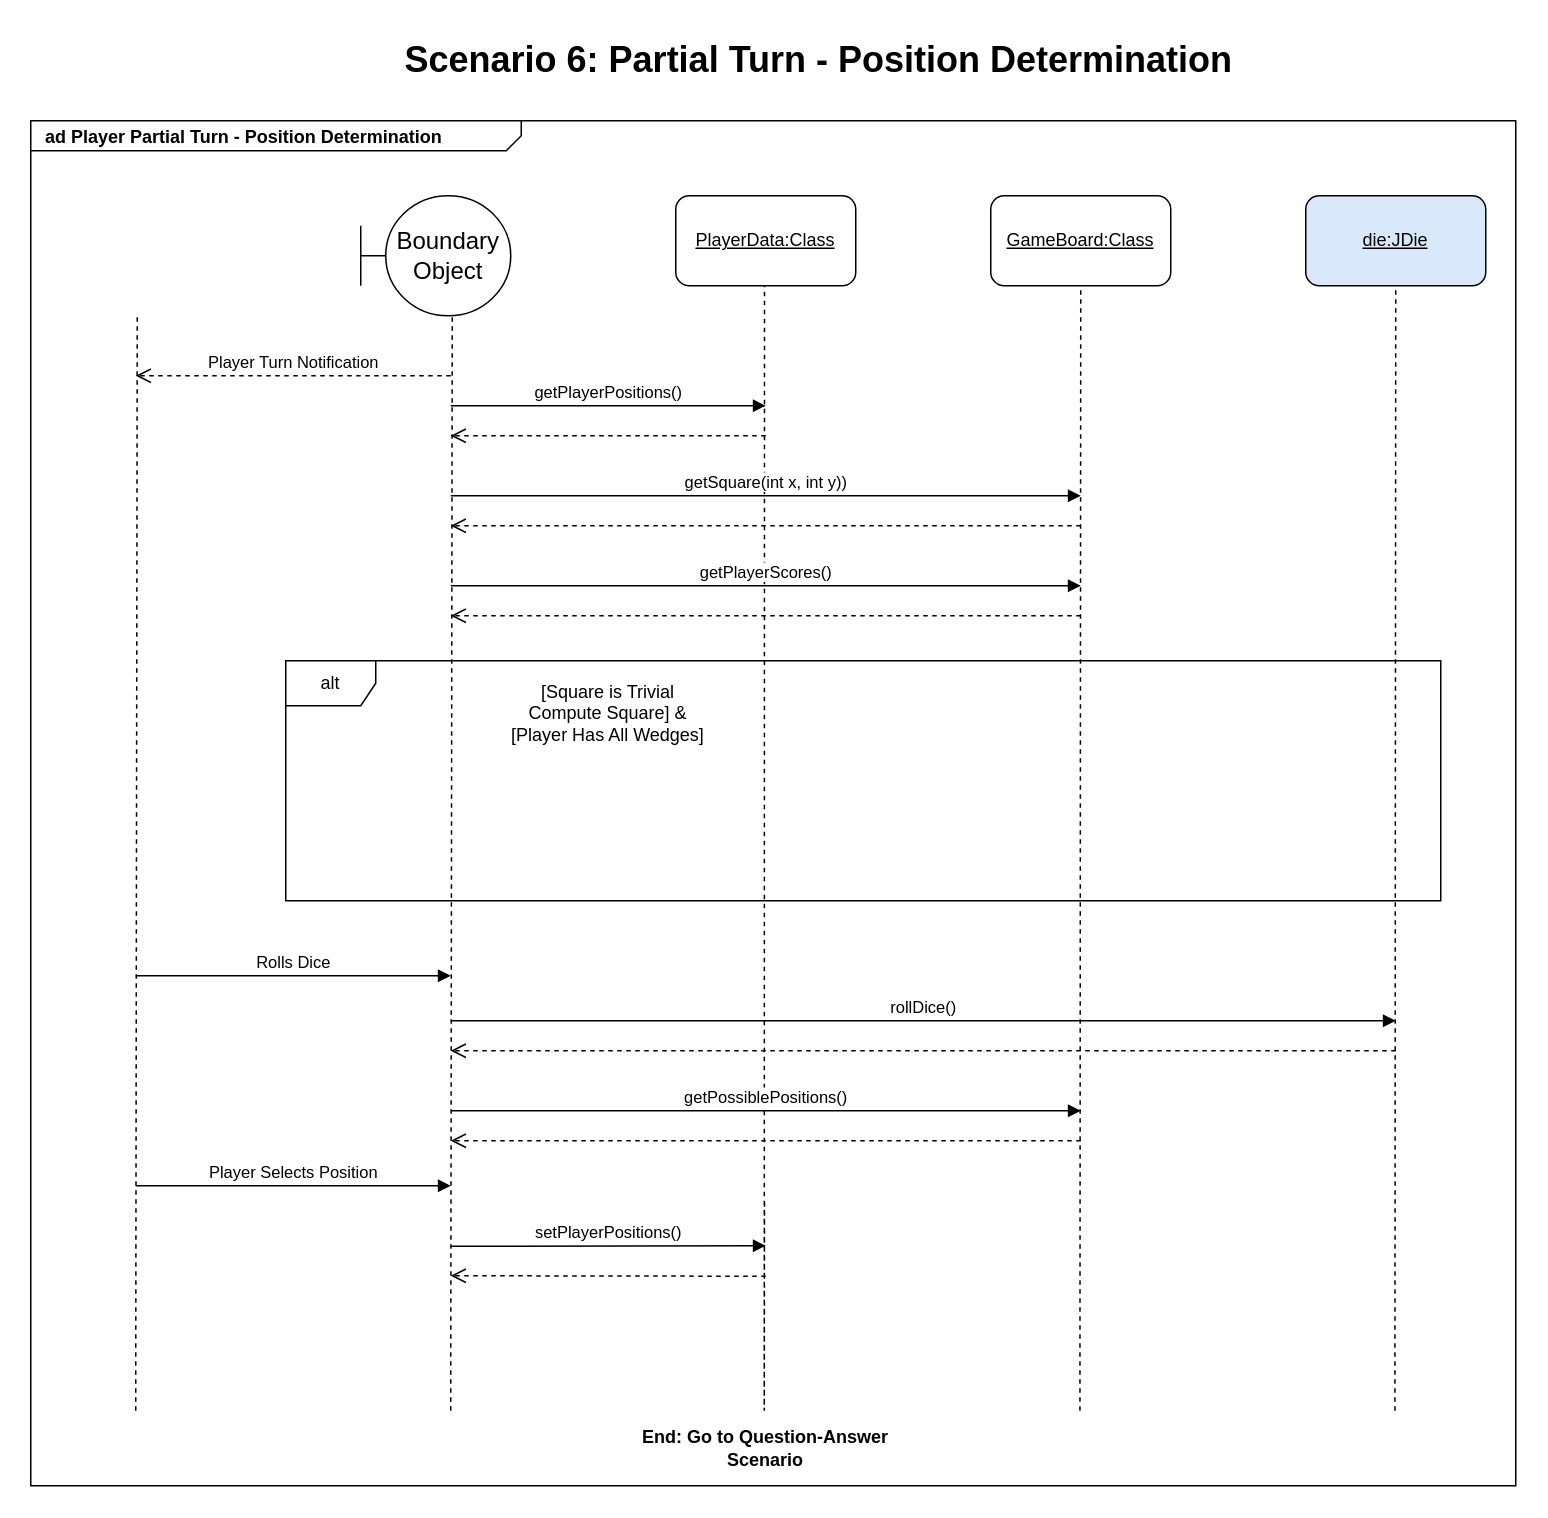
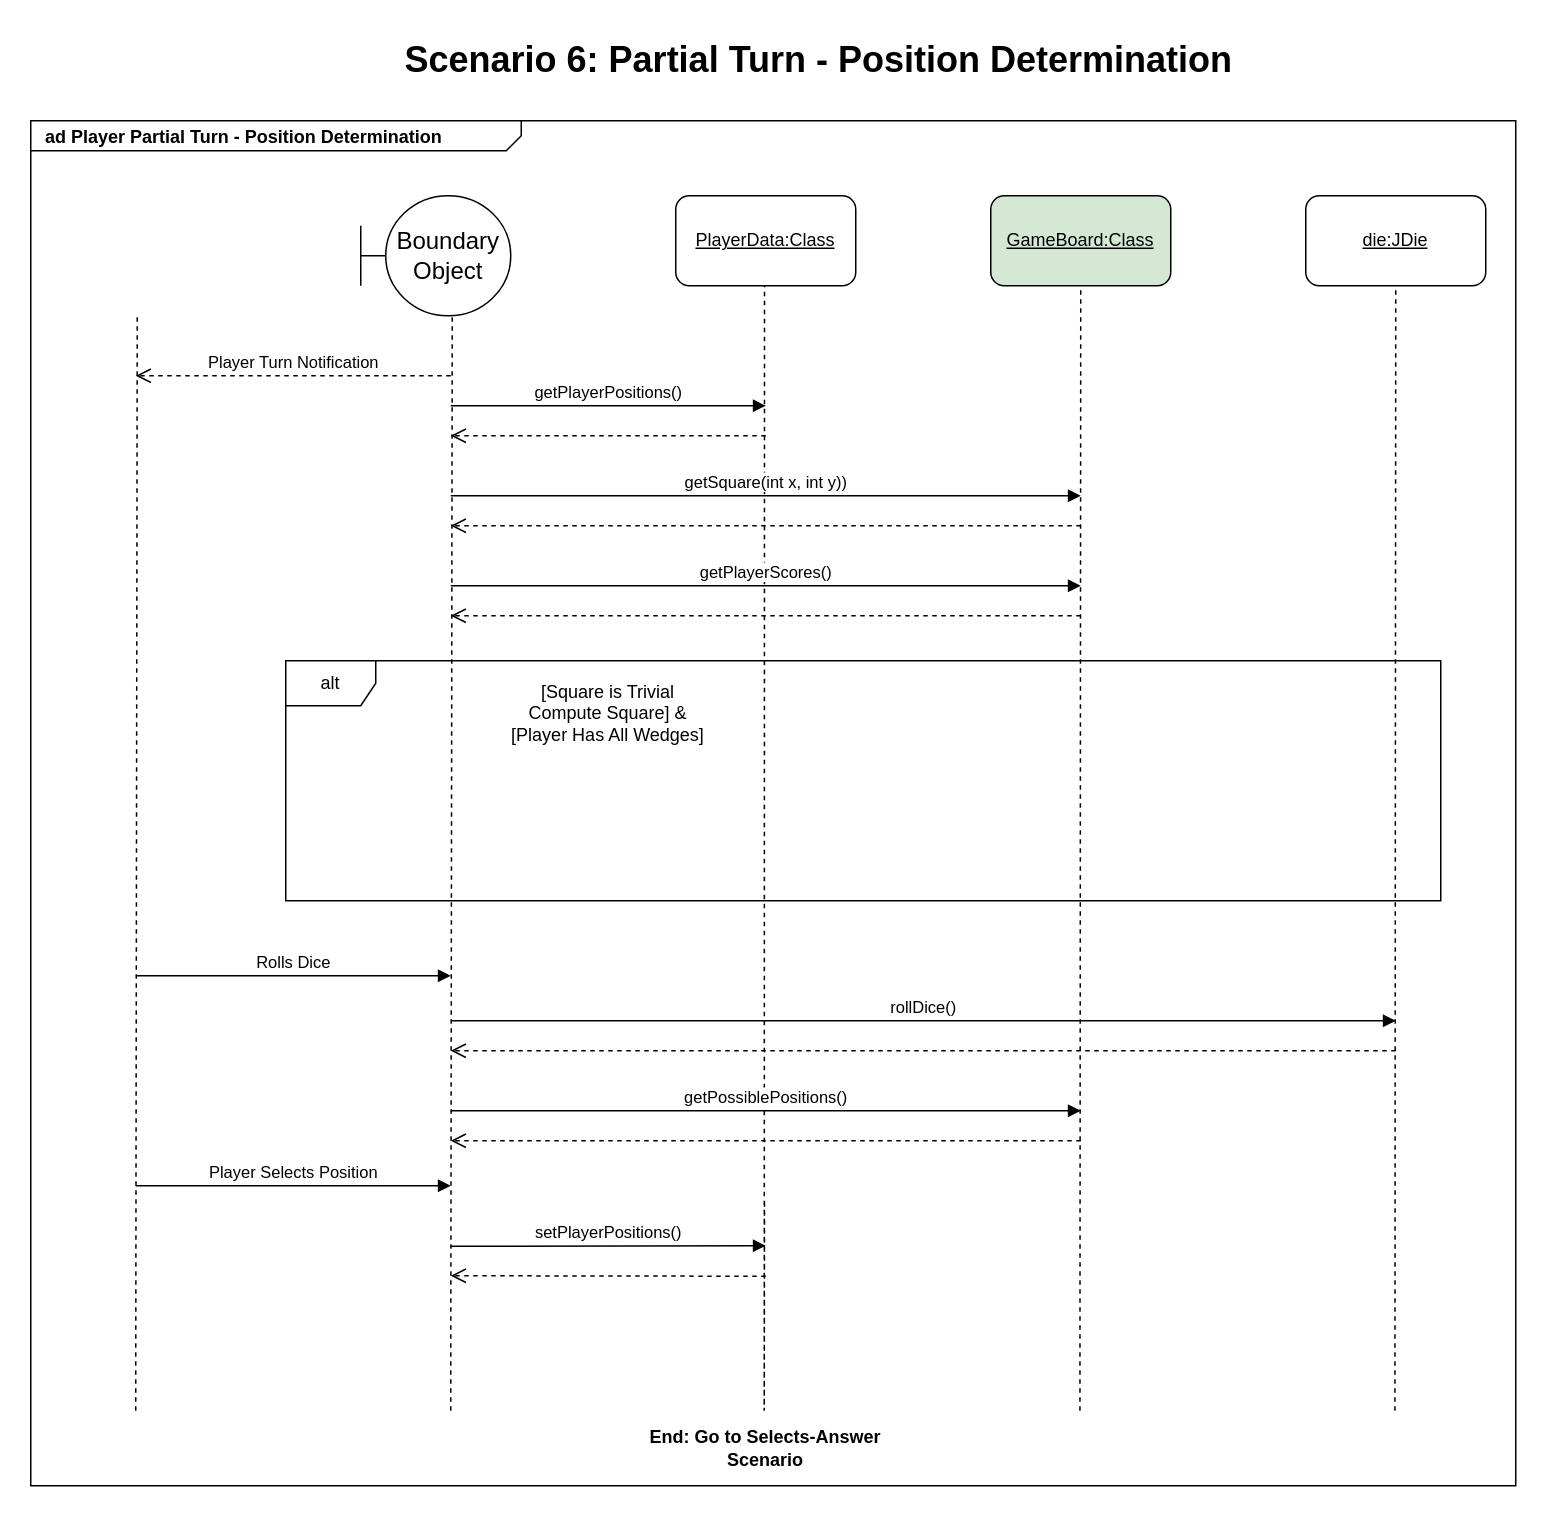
(1081, 241) -> (1081, 241)
(1396, 241) -> (1396, 241)
(766, 1448) -> (766, 1448)
